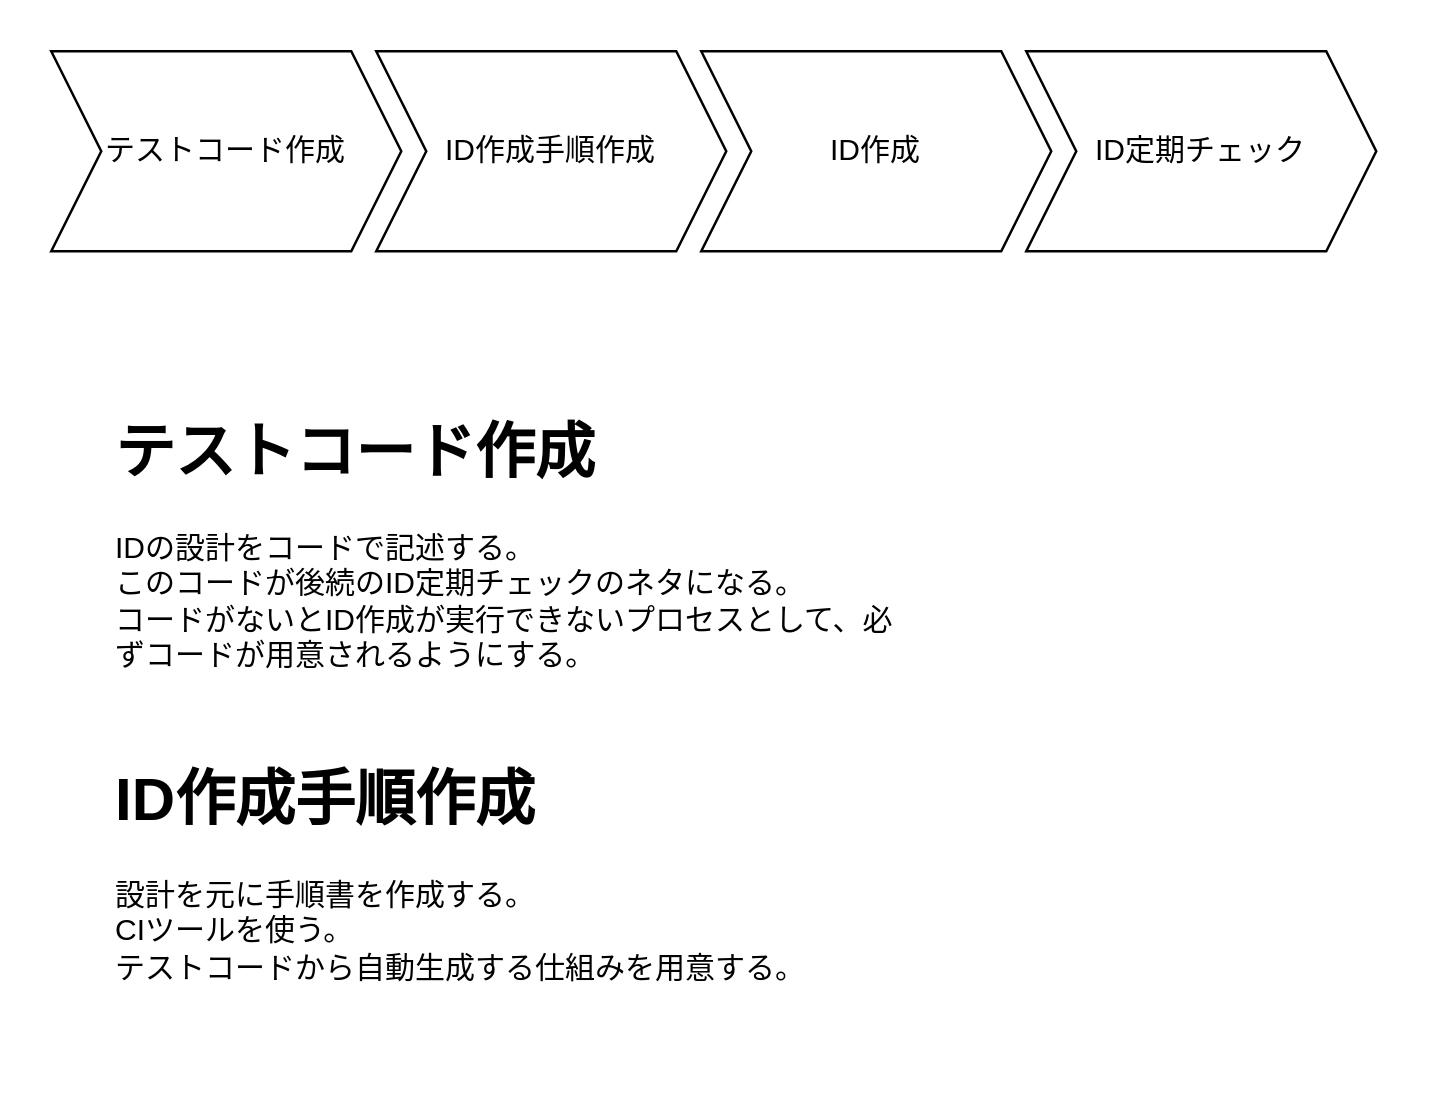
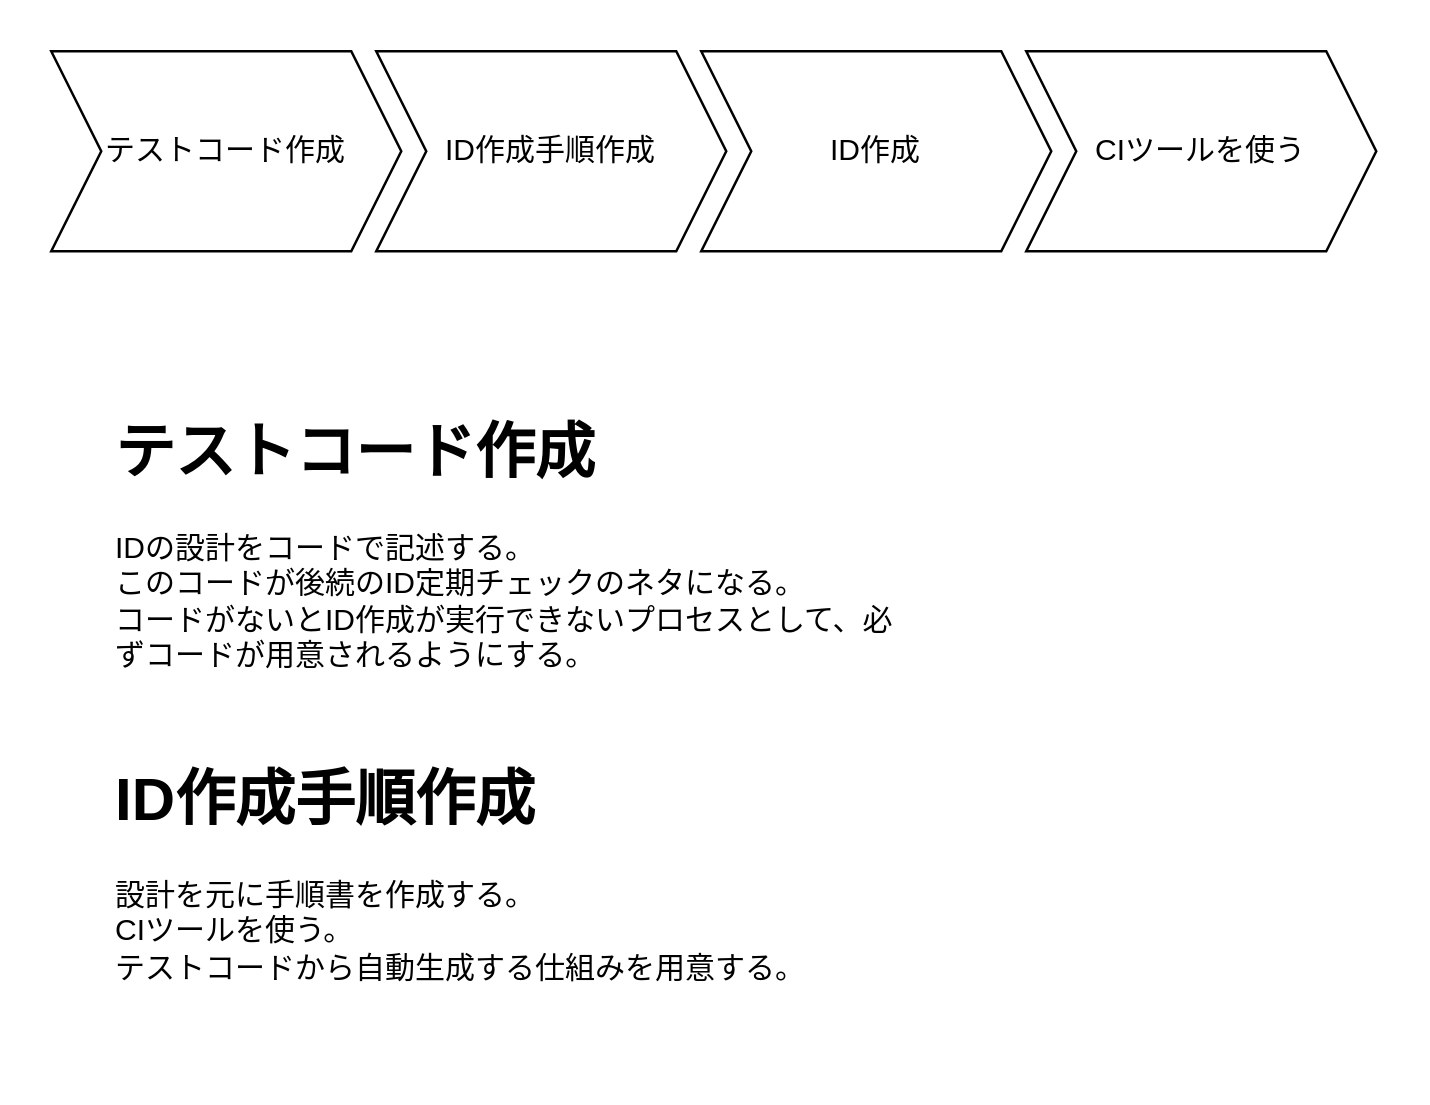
(1201, 151) -> (1201, 151)
